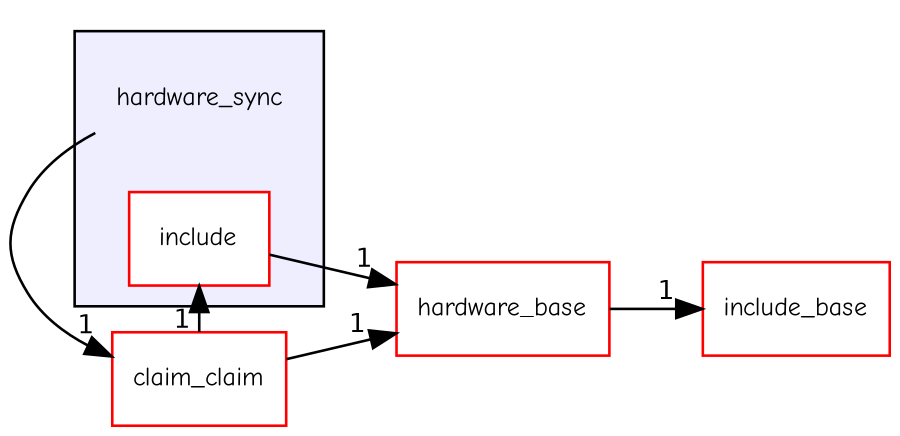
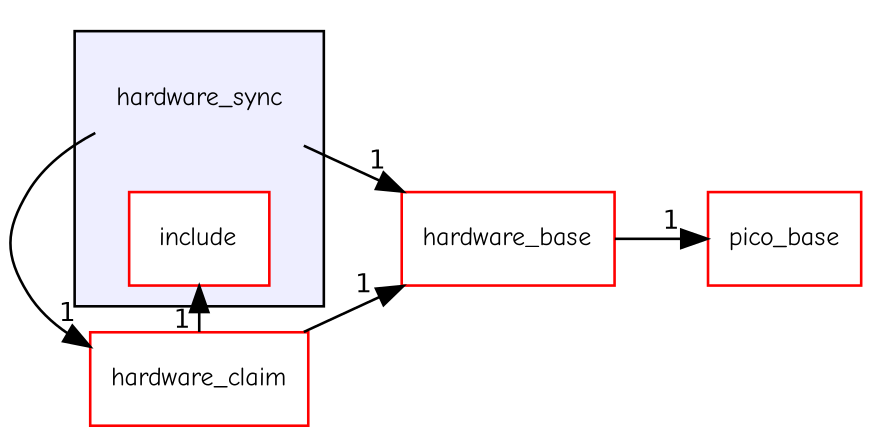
(307, 264) -> (342, 163)
(796, 309) -> (785, 239)
(199, 379) -> (199, 379)
